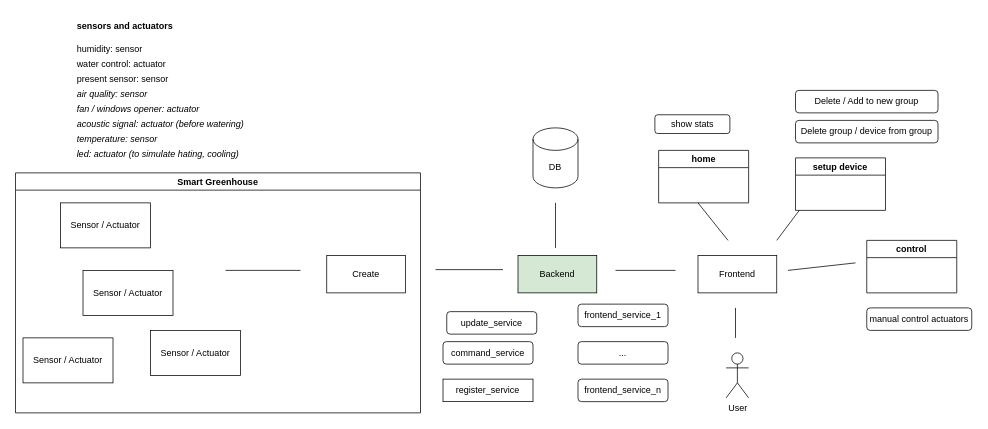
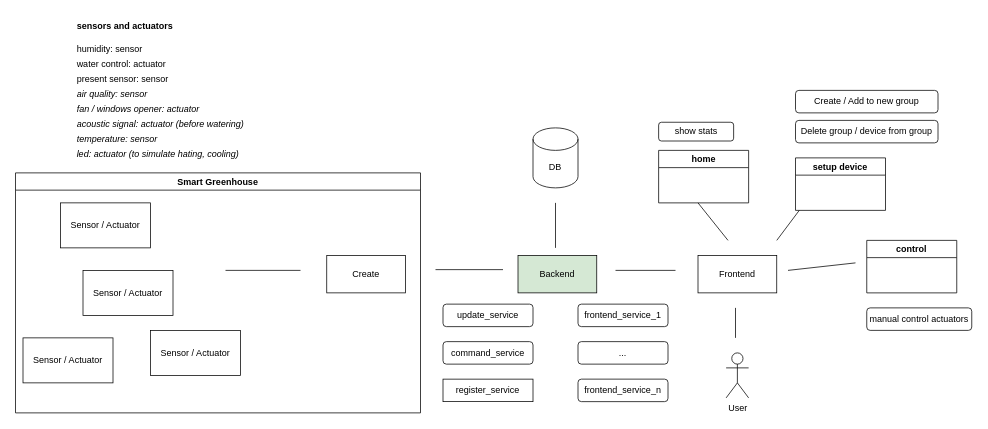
(867, 102) -> (867, 102)
(692, 124) -> (696, 132)
(492, 323) -> (488, 315)
